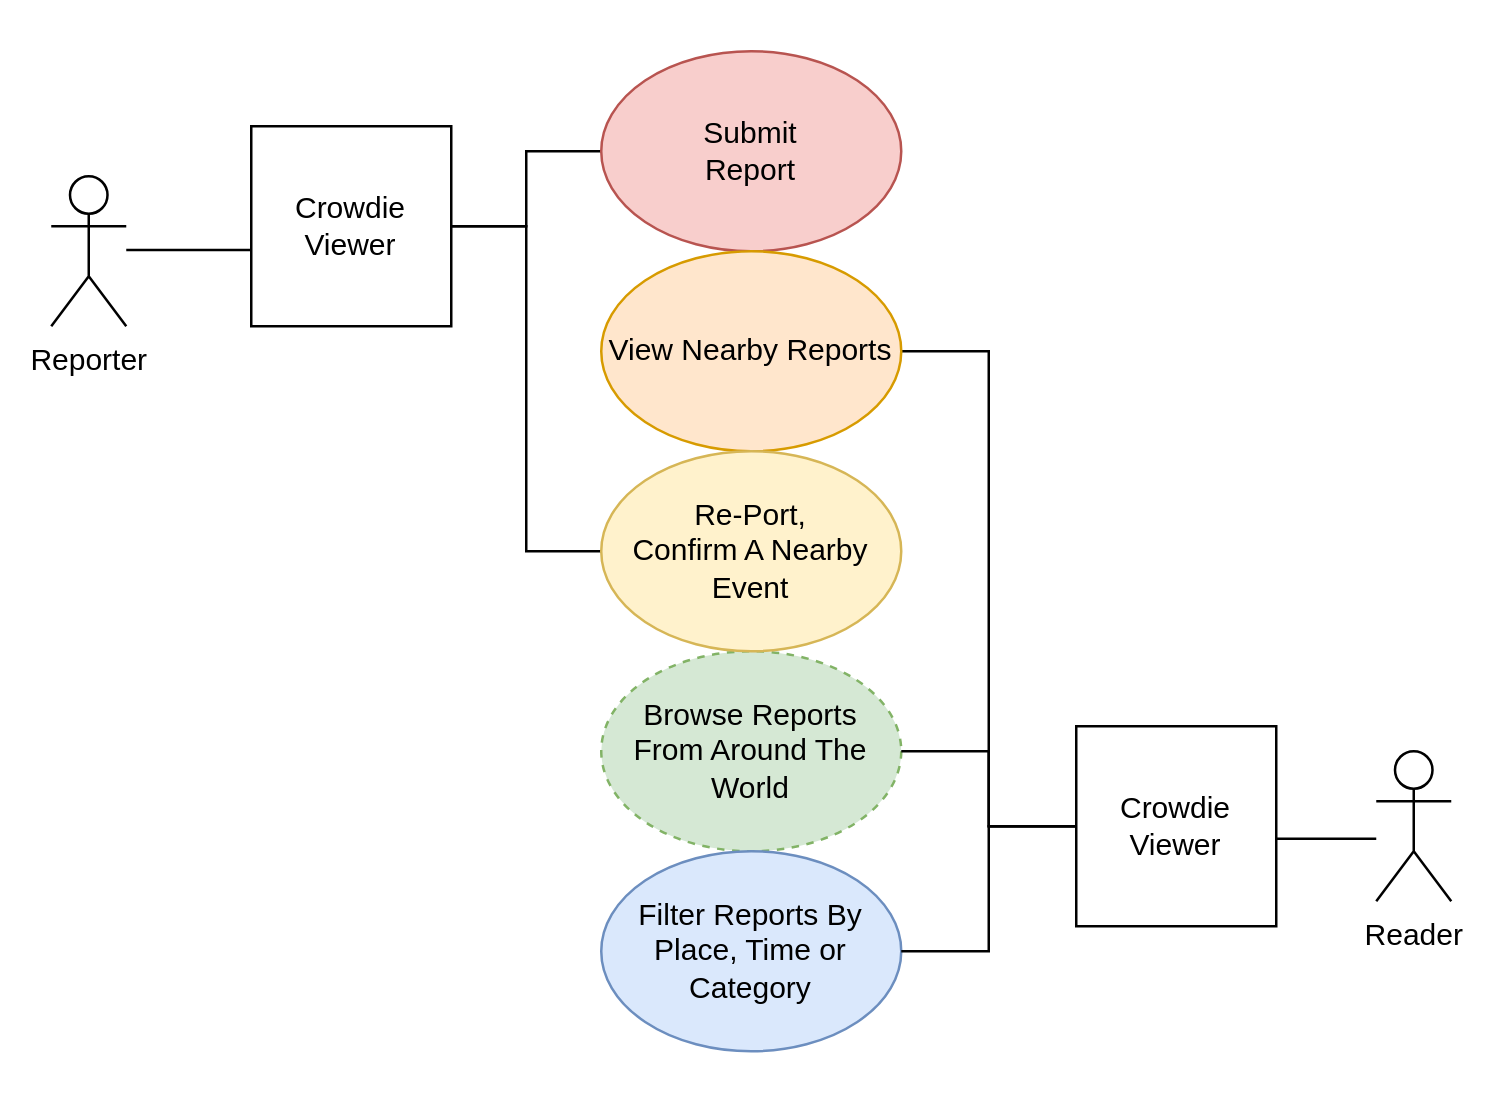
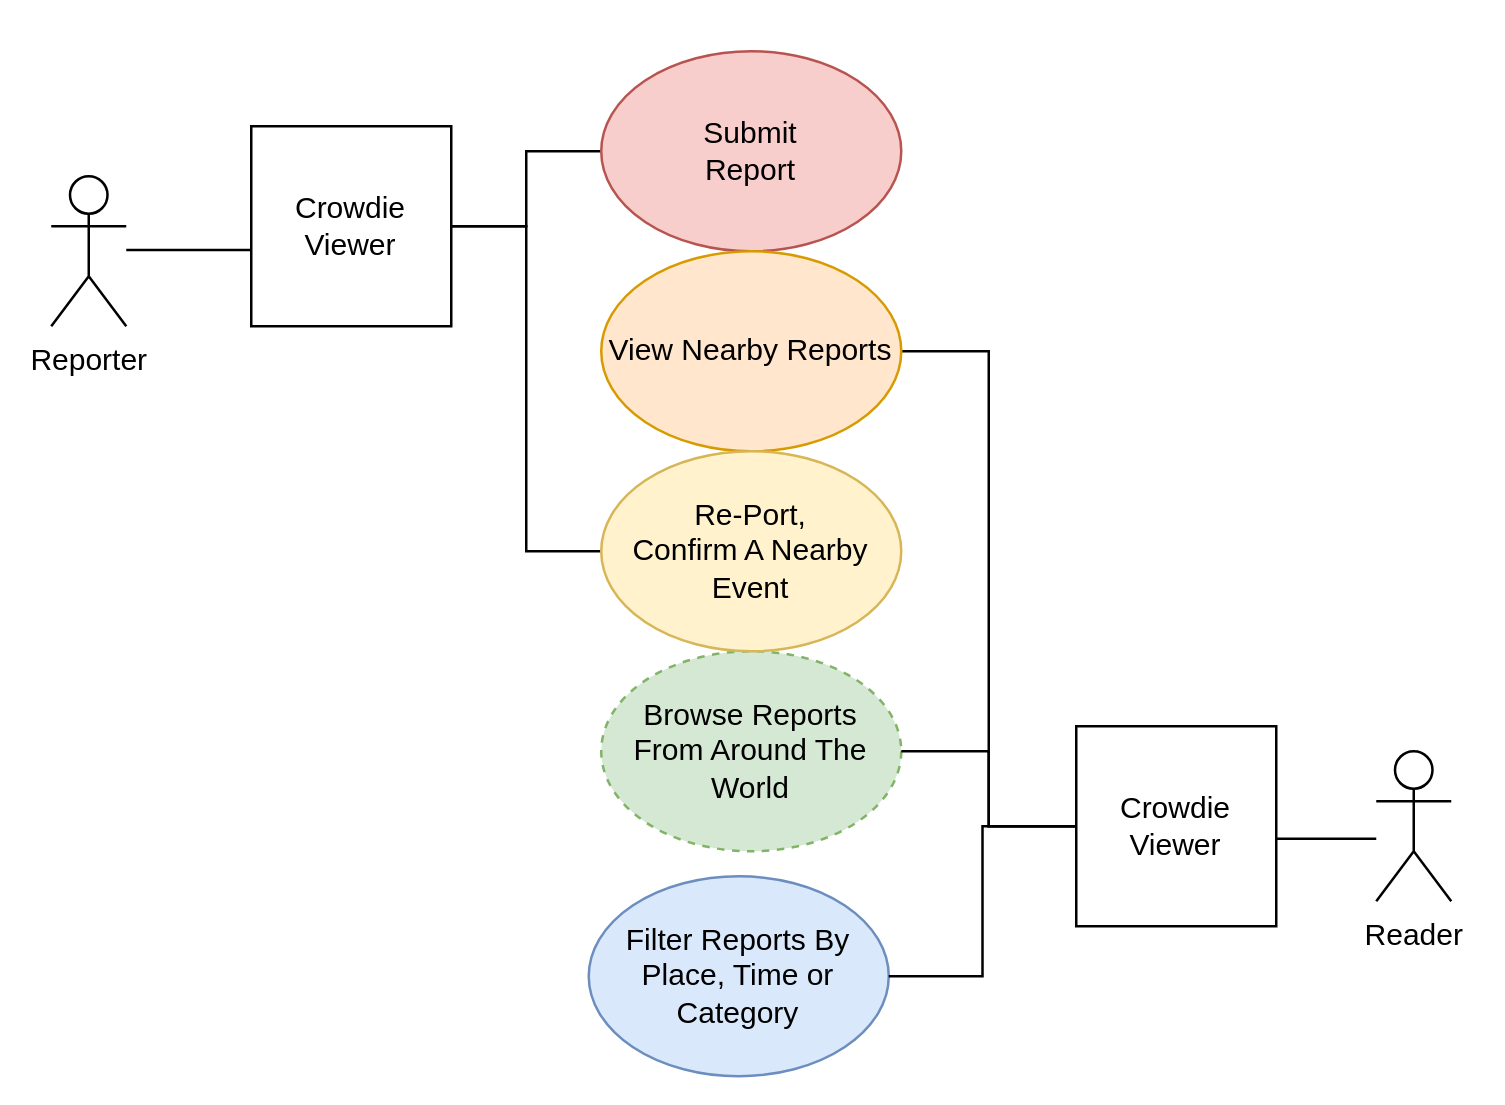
(751, 951) -> (739, 976)
